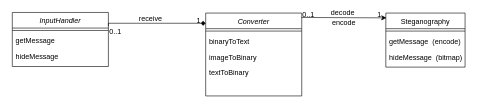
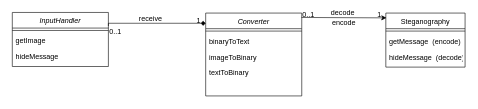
(36, 41) -> (32, 41)
(428, 57) -> (429, 57)
